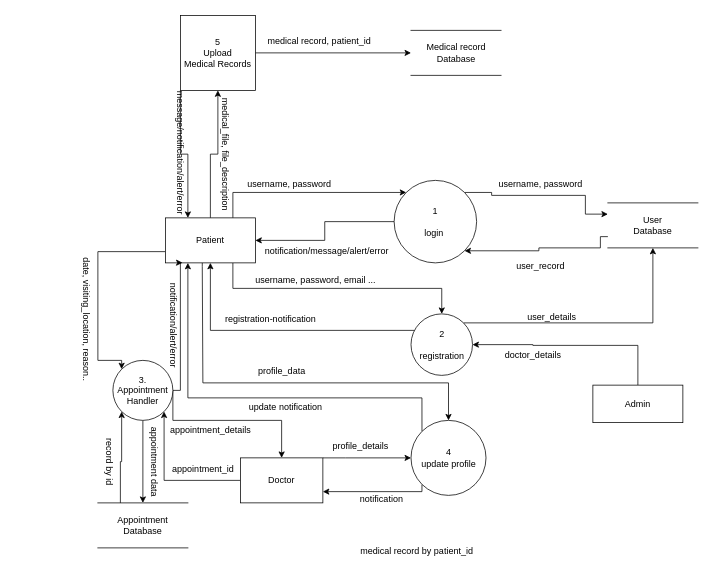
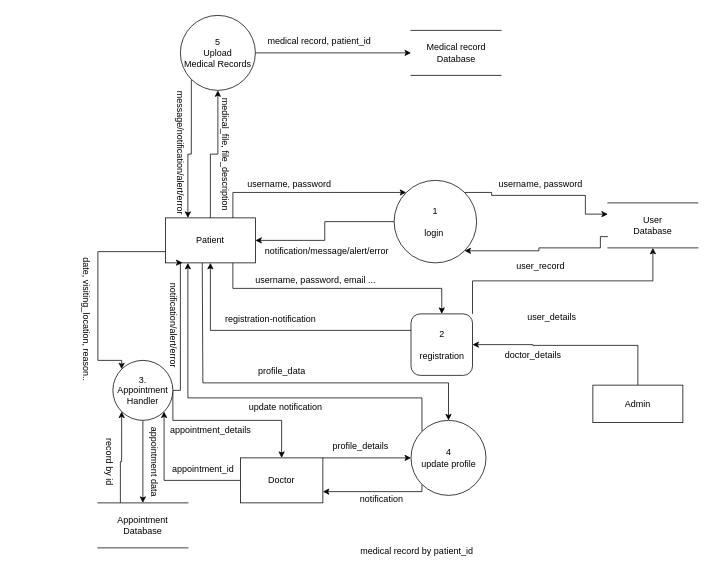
(218, 53) -> (218, 53)
(442, 345) -> (442, 345)
